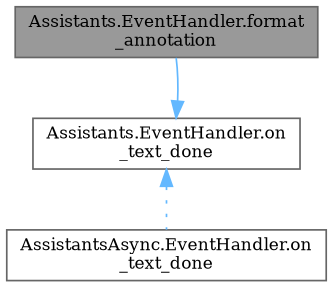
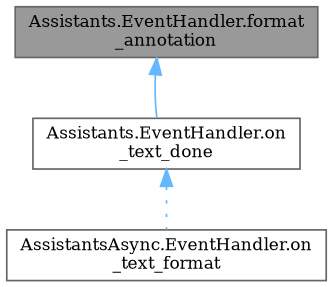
(178, 79) -> (155, 96)
(166, 255) -> (166, 255)
